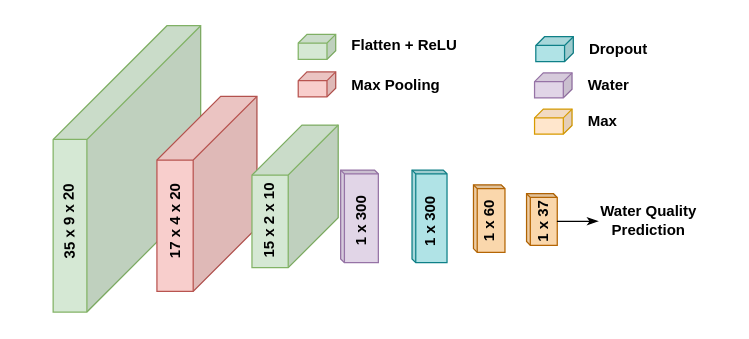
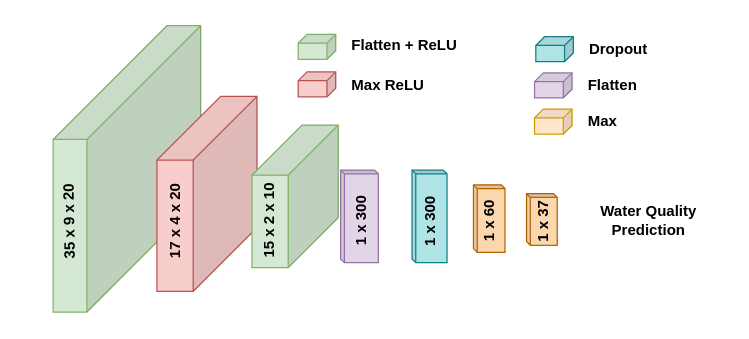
(392, 86) -> (384, 86)
(609, 86) -> (616, 86)
(574, 221) -> none
